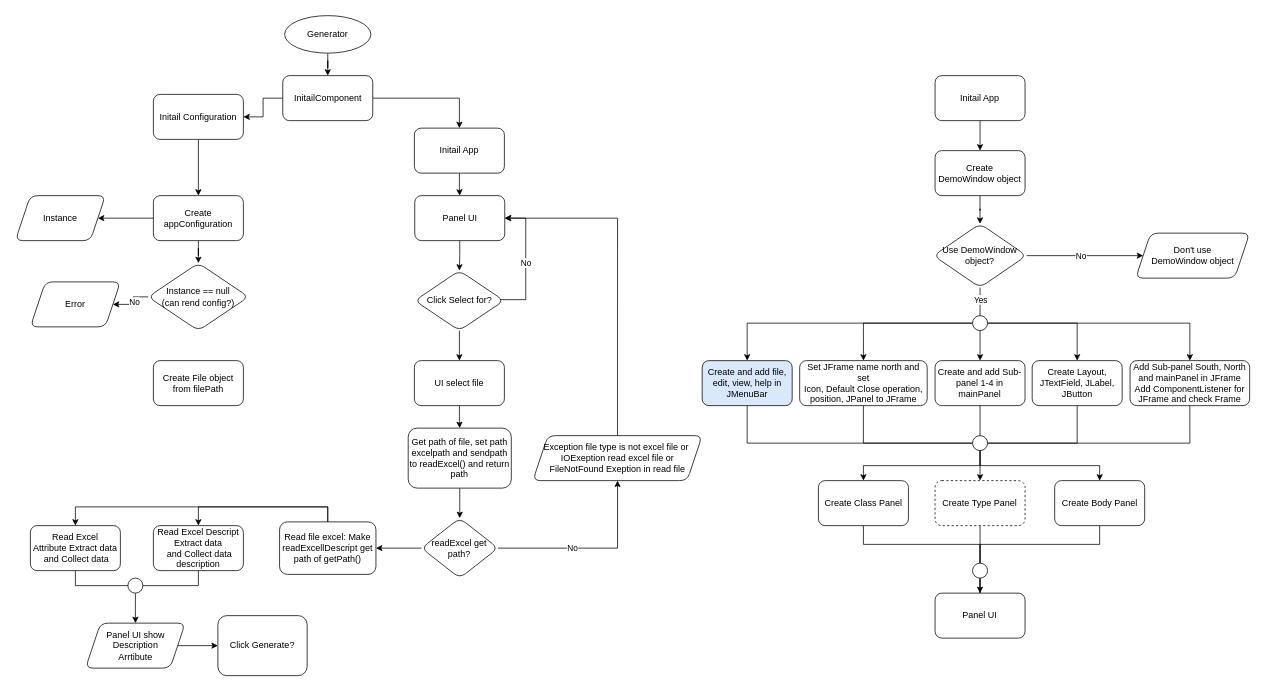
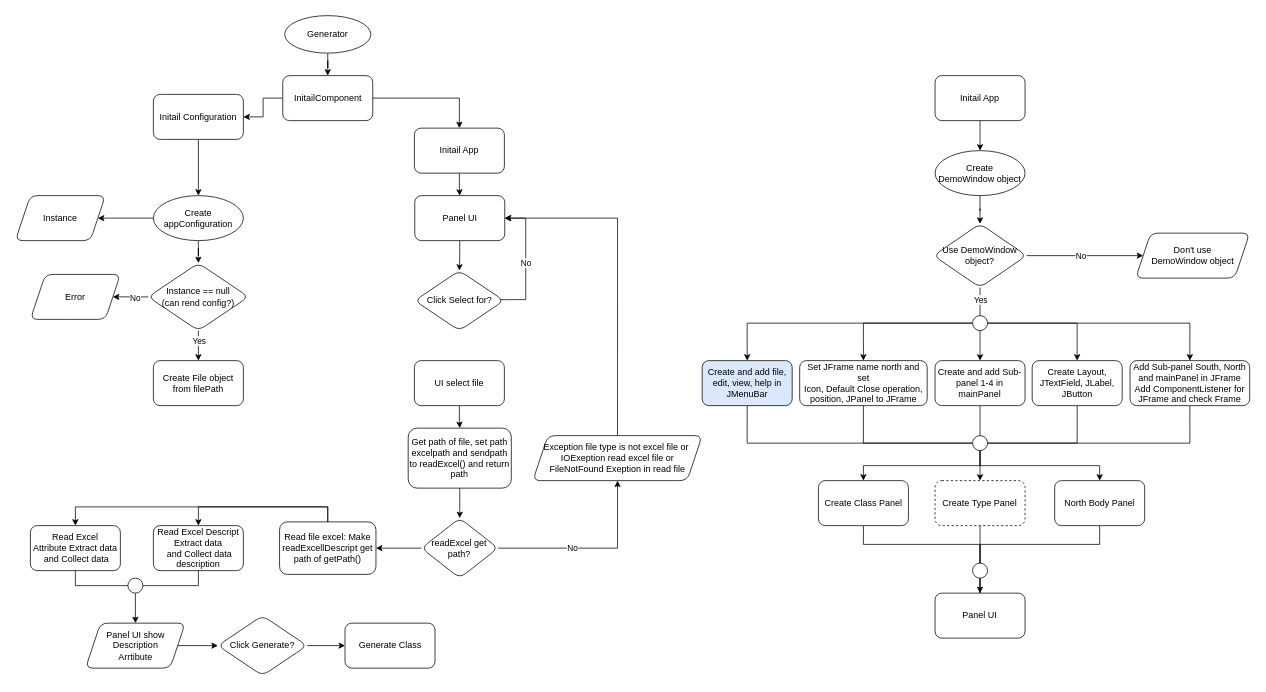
(980, 173) -> (980, 173)
(198, 218) -> (198, 218)
(75, 304) -> (75, 297)
none -> (198, 342)
(459, 342) -> none
(1100, 503) -> (1100, 503)
(263, 645) -> (263, 645)
none -> (323, 645)
none -> (390, 645)
